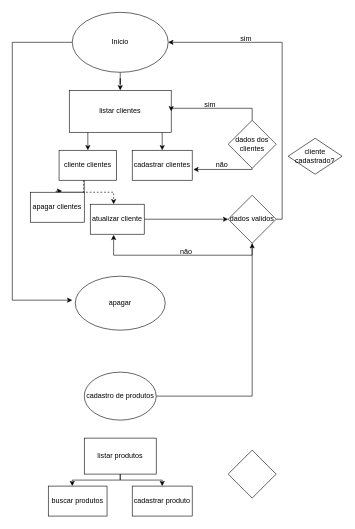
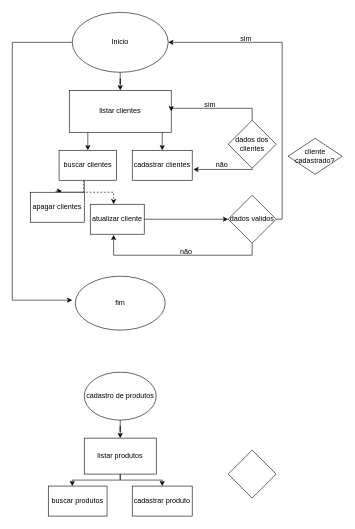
(88, 165) -> (88, 165)
(120, 303) -> (120, 303)
(252, 375) -> (120, 429)
